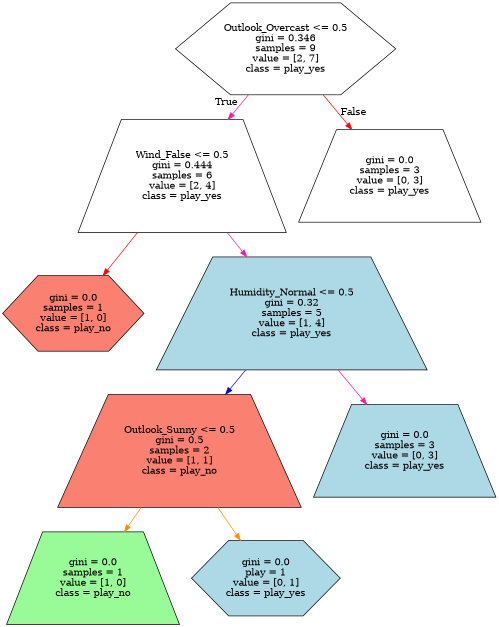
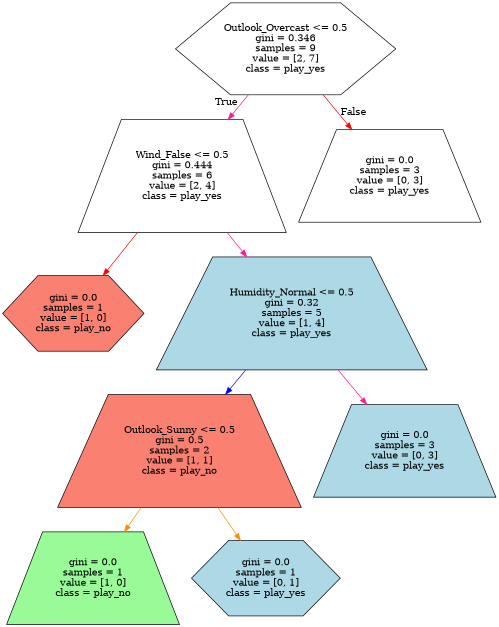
(266, 578) -> (266, 578)
